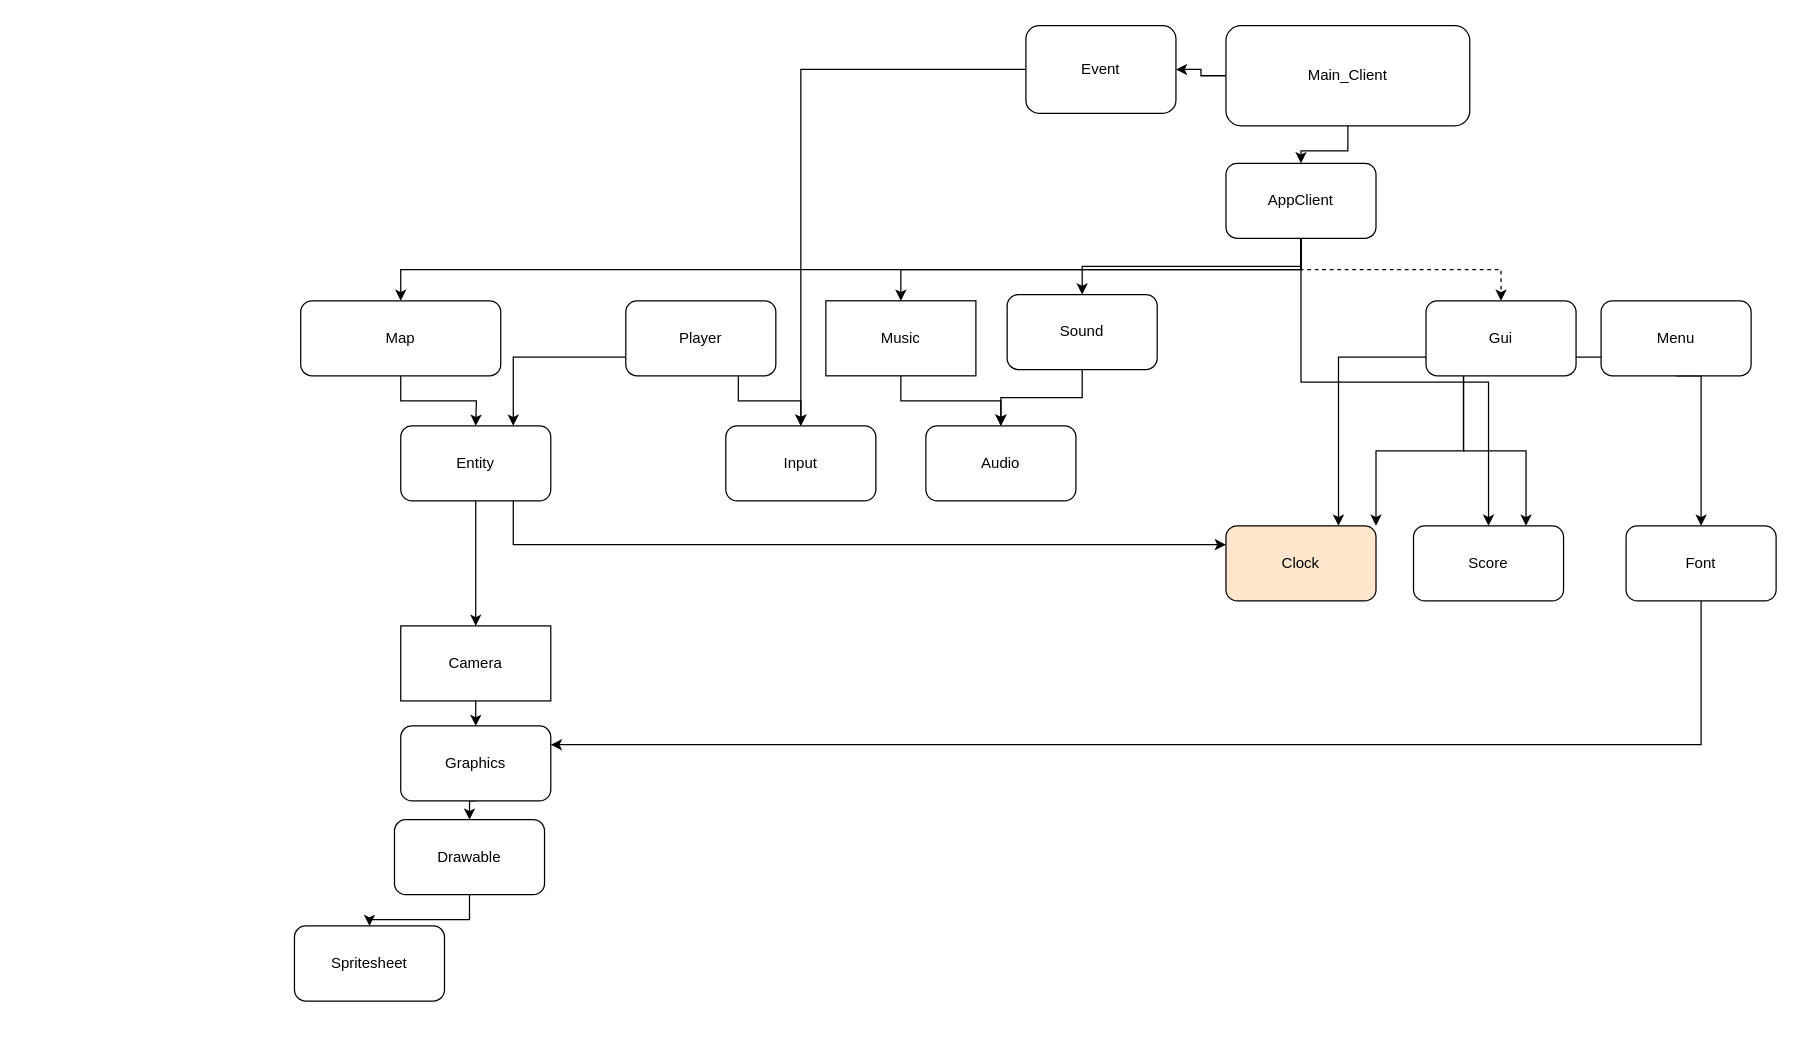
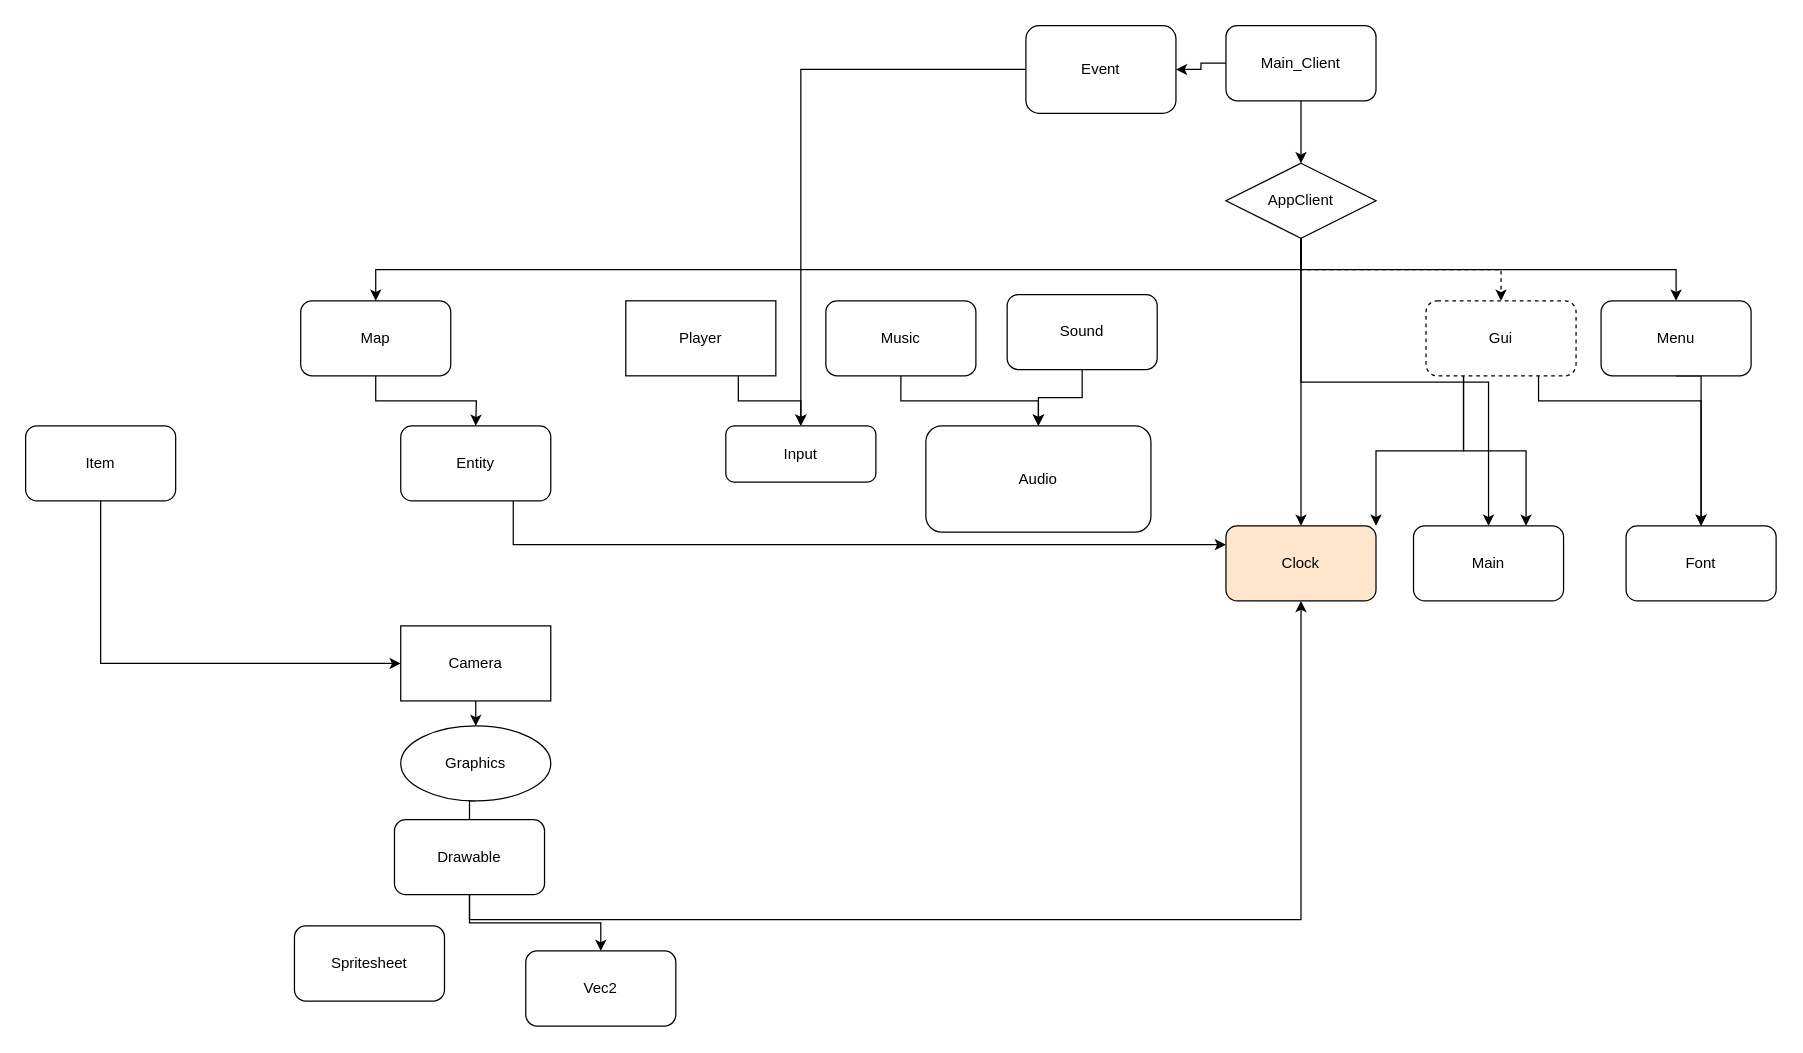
(1348, 76) -> (1301, 63)
(1301, 201) -> (1301, 201)
(1180, 266) -> (1301, 451)
none -> (1601, 269)
(901, 282) -> none
(401, 338) -> (376, 338)
(701, 338) -> (701, 338)
(901, 338) -> (901, 338)
(1501, 338) -> (1501, 338)
(539, 357) -> none
(1338, 392) -> none
none -> (1605, 401)
none -> (101, 463)
(801, 463) -> (801, 454)
(1001, 463) -> (1038, 479)
(476, 559) -> none
(1488, 563) -> (1488, 563)
none -> (166, 663)
(1202, 744) -> none
(476, 763) -> (476, 763)
(469, 809) -> (469, 813)
(418, 919) -> (1042, 919)
none -> (545, 923)
none -> (601, 988)
